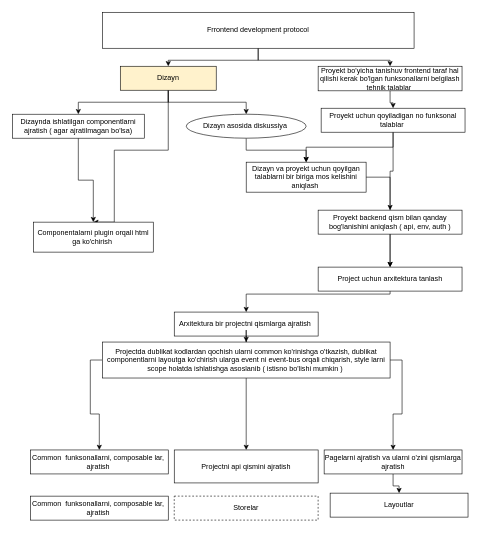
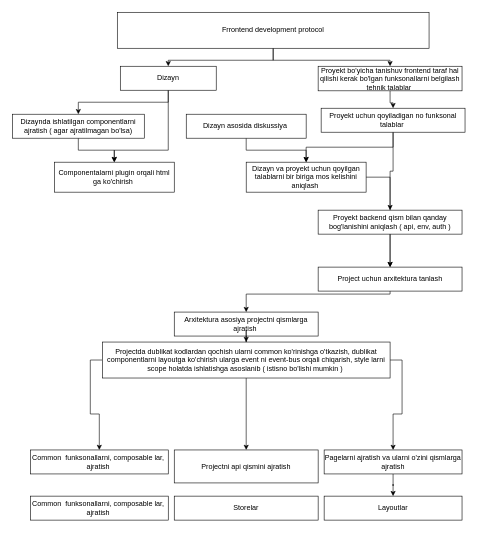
(258, 30) -> (273, 30)
(168, 78) -> (168, 78)
(246, 104) -> none
(246, 126) -> (246, 126)
(93, 237) -> (114, 177)
(246, 324) -> (246, 324)
(399, 506) -> (393, 509)
(246, 509) -> (246, 509)
